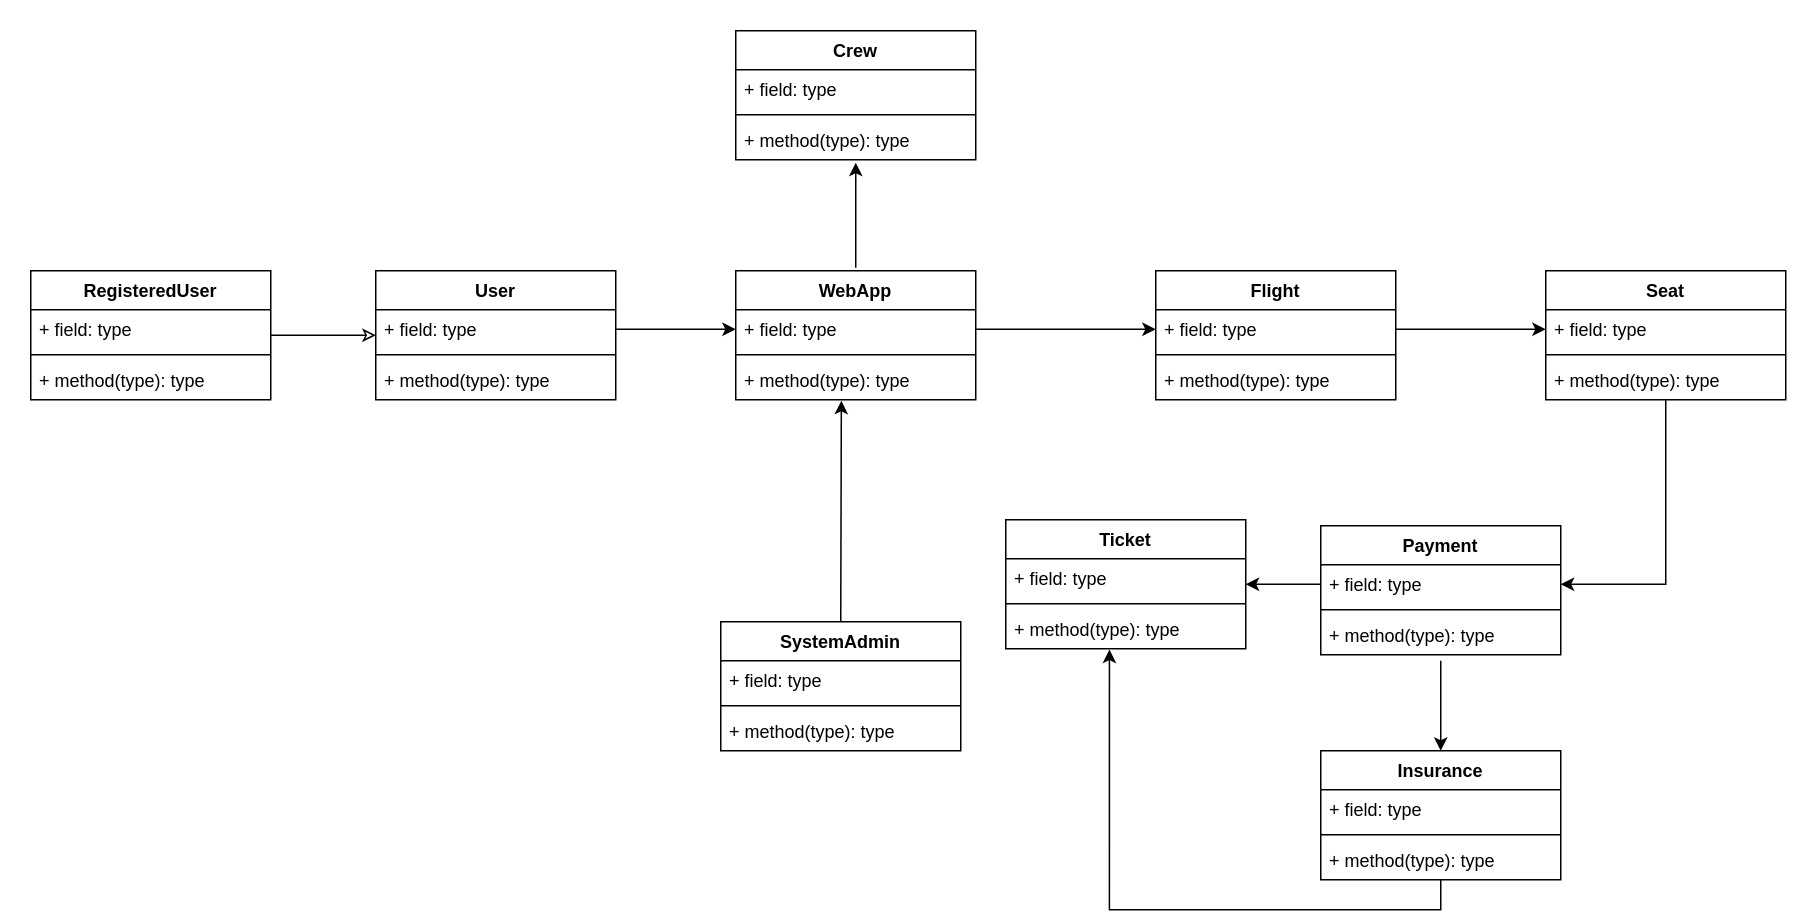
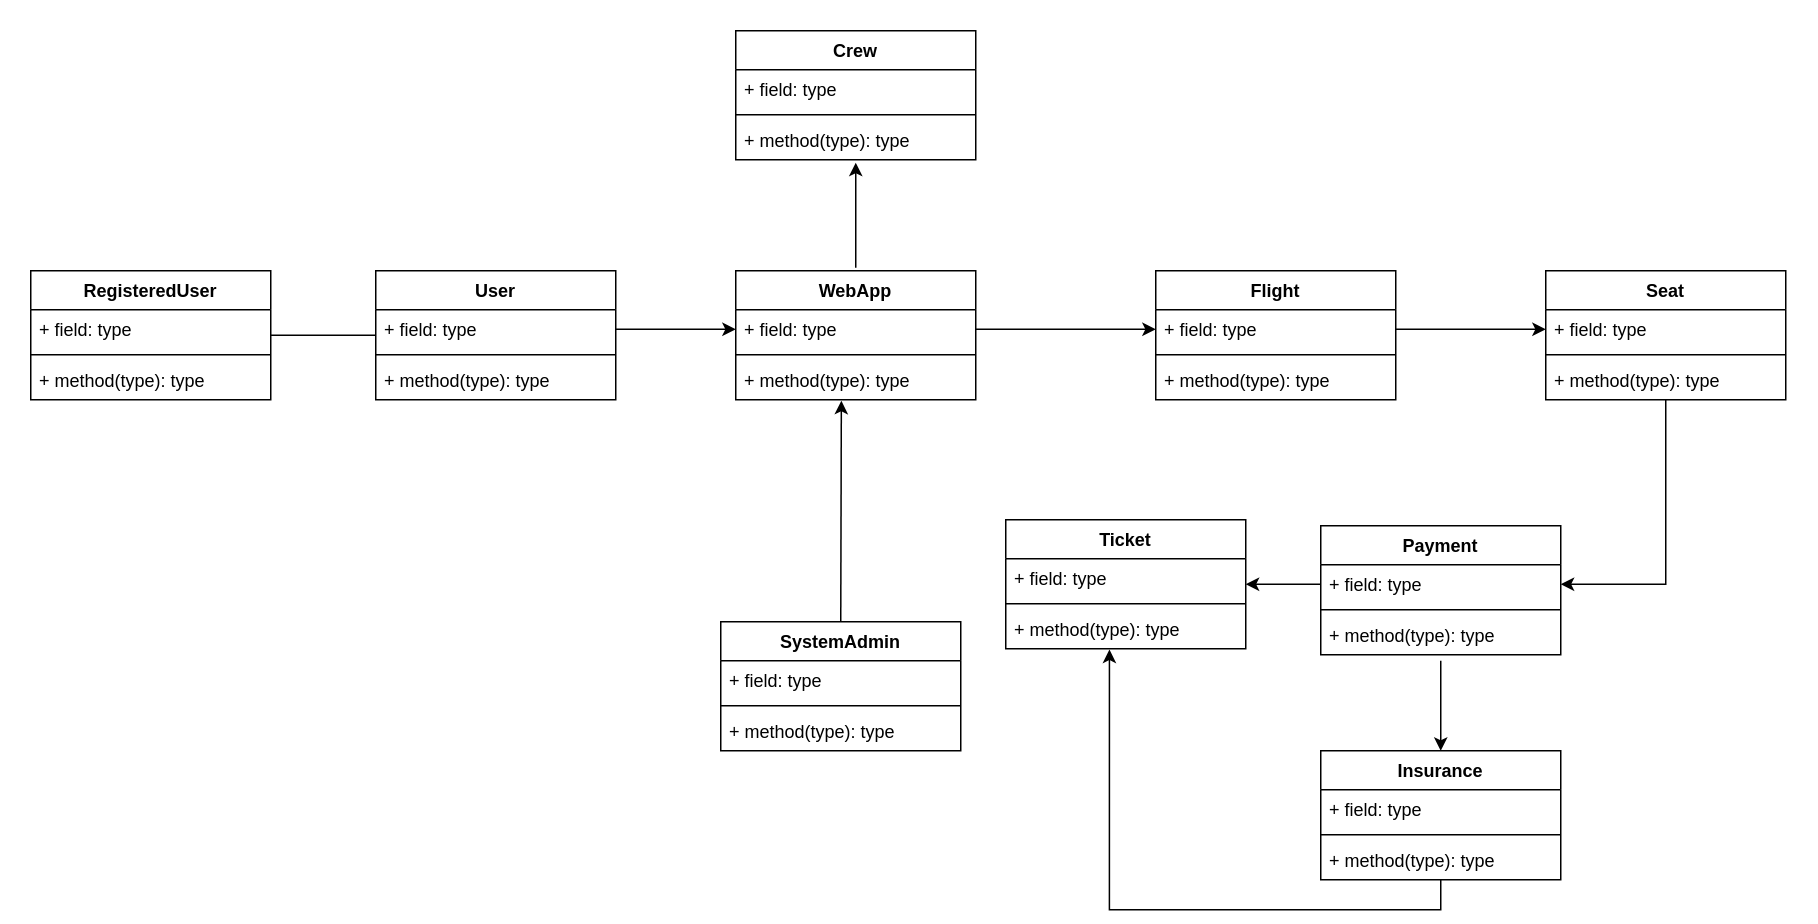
(364, 335) -> (367, 335)
